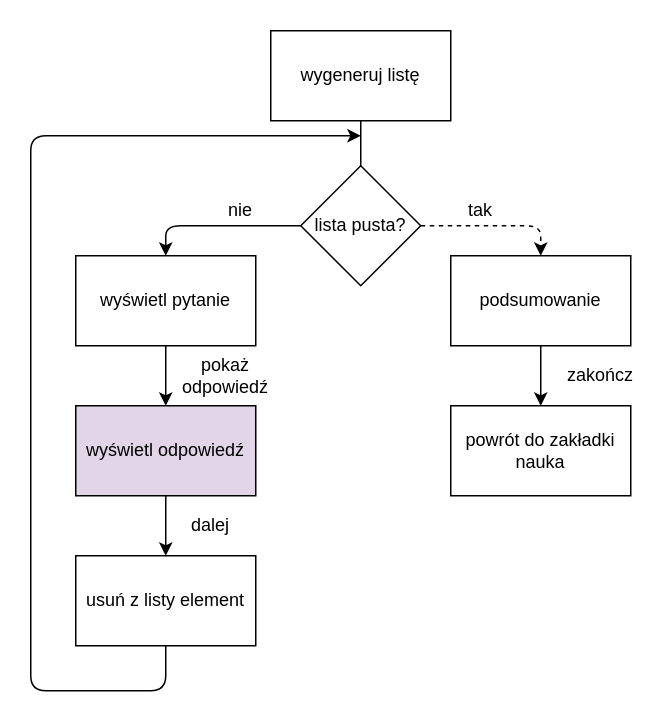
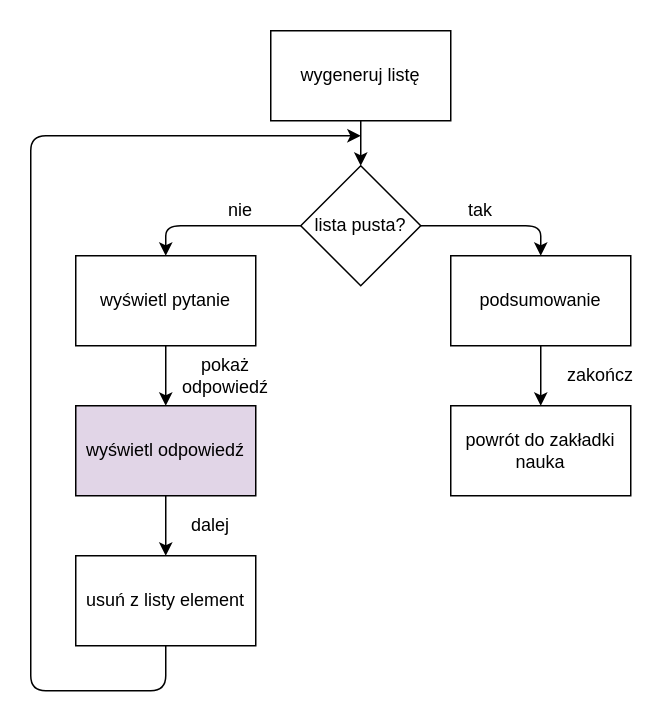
(361, 158) -> (361, 154)
(486, 226) -> (486, 226)
